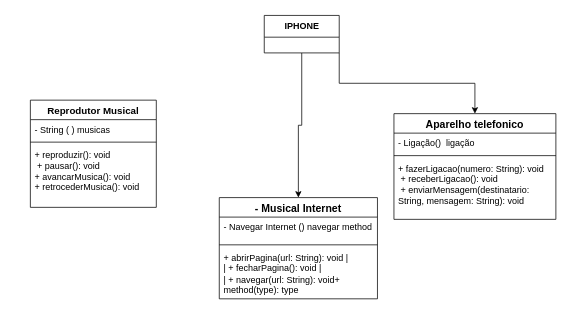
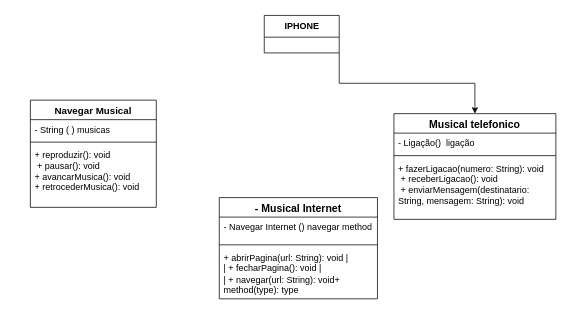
(93, 111) -> (93, 111)
(302, 124) -> none
(475, 124) -> (475, 124)
